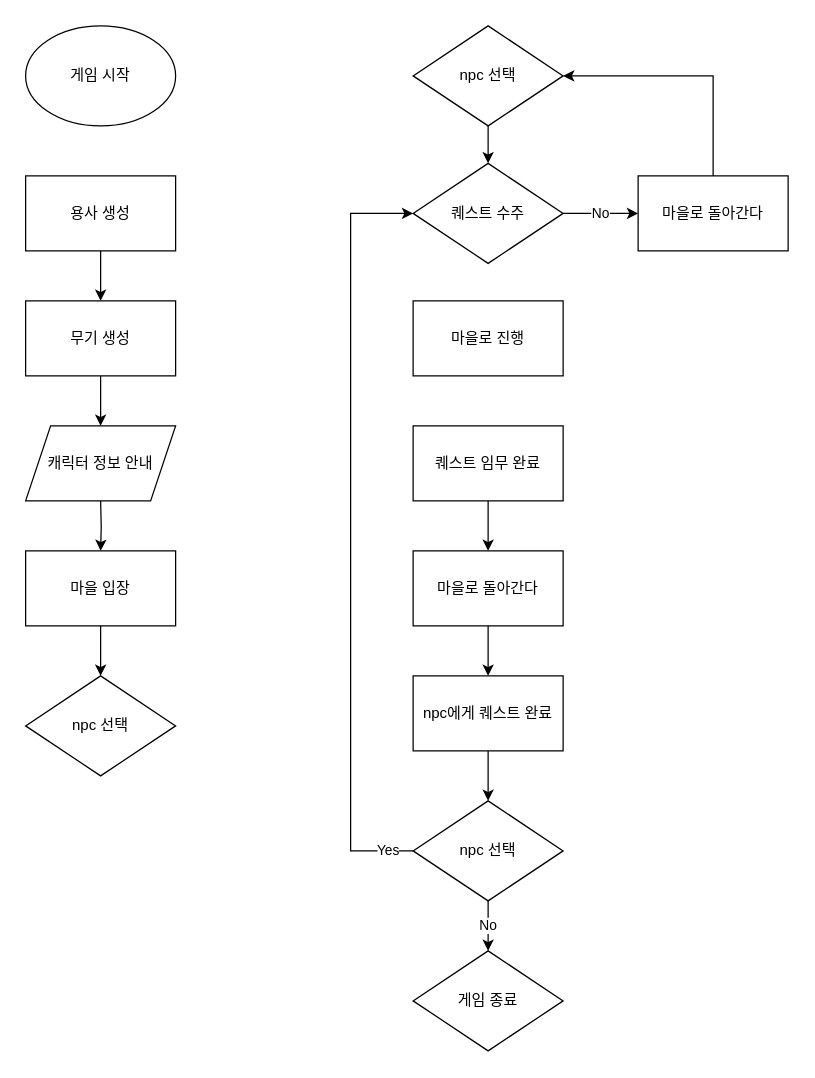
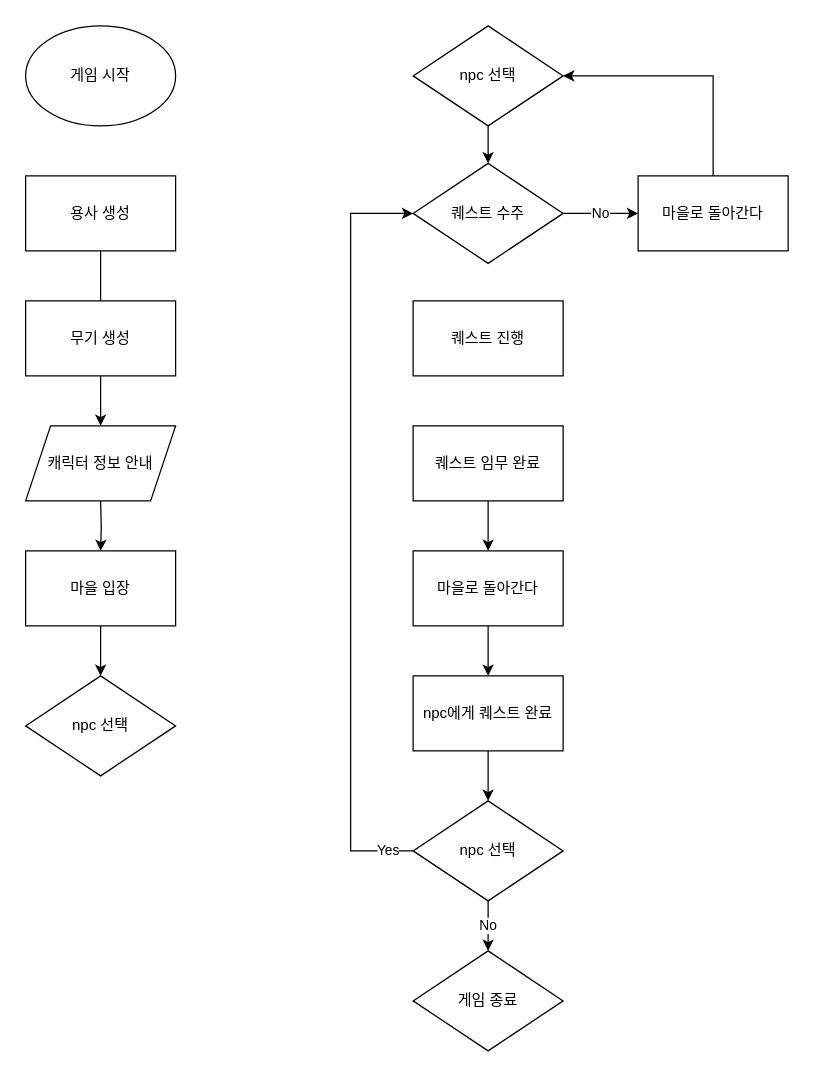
(101, 291) -> (101, 294)
(488, 338) -> (488, 338)
